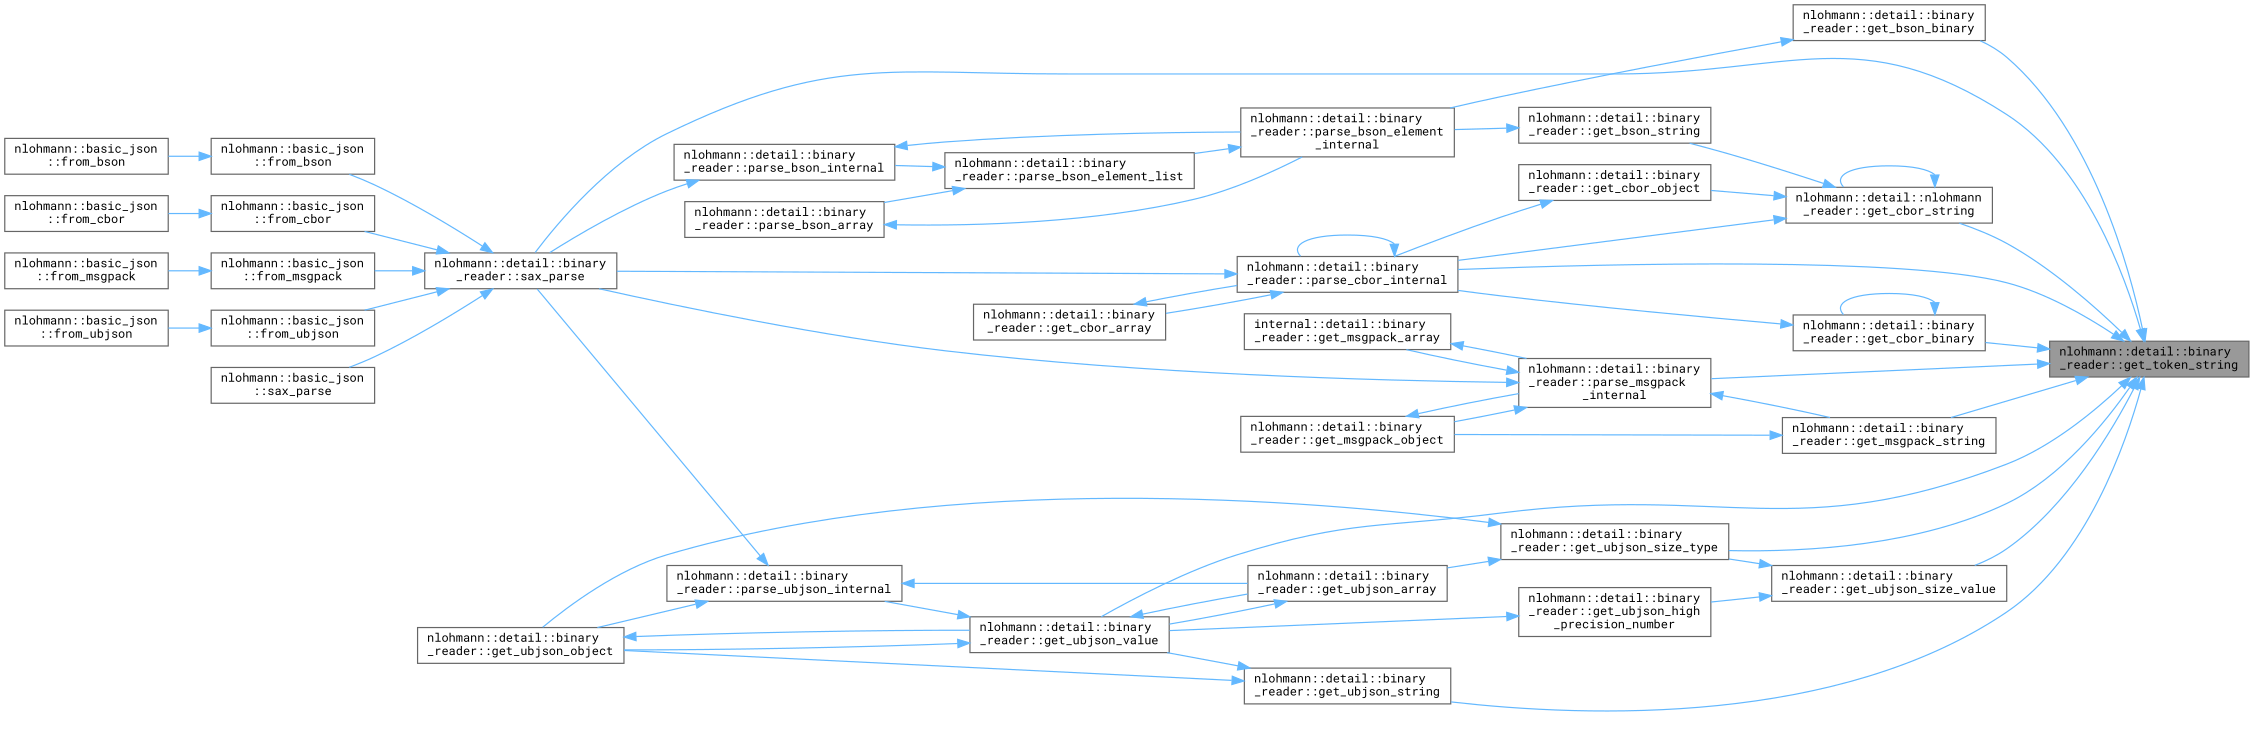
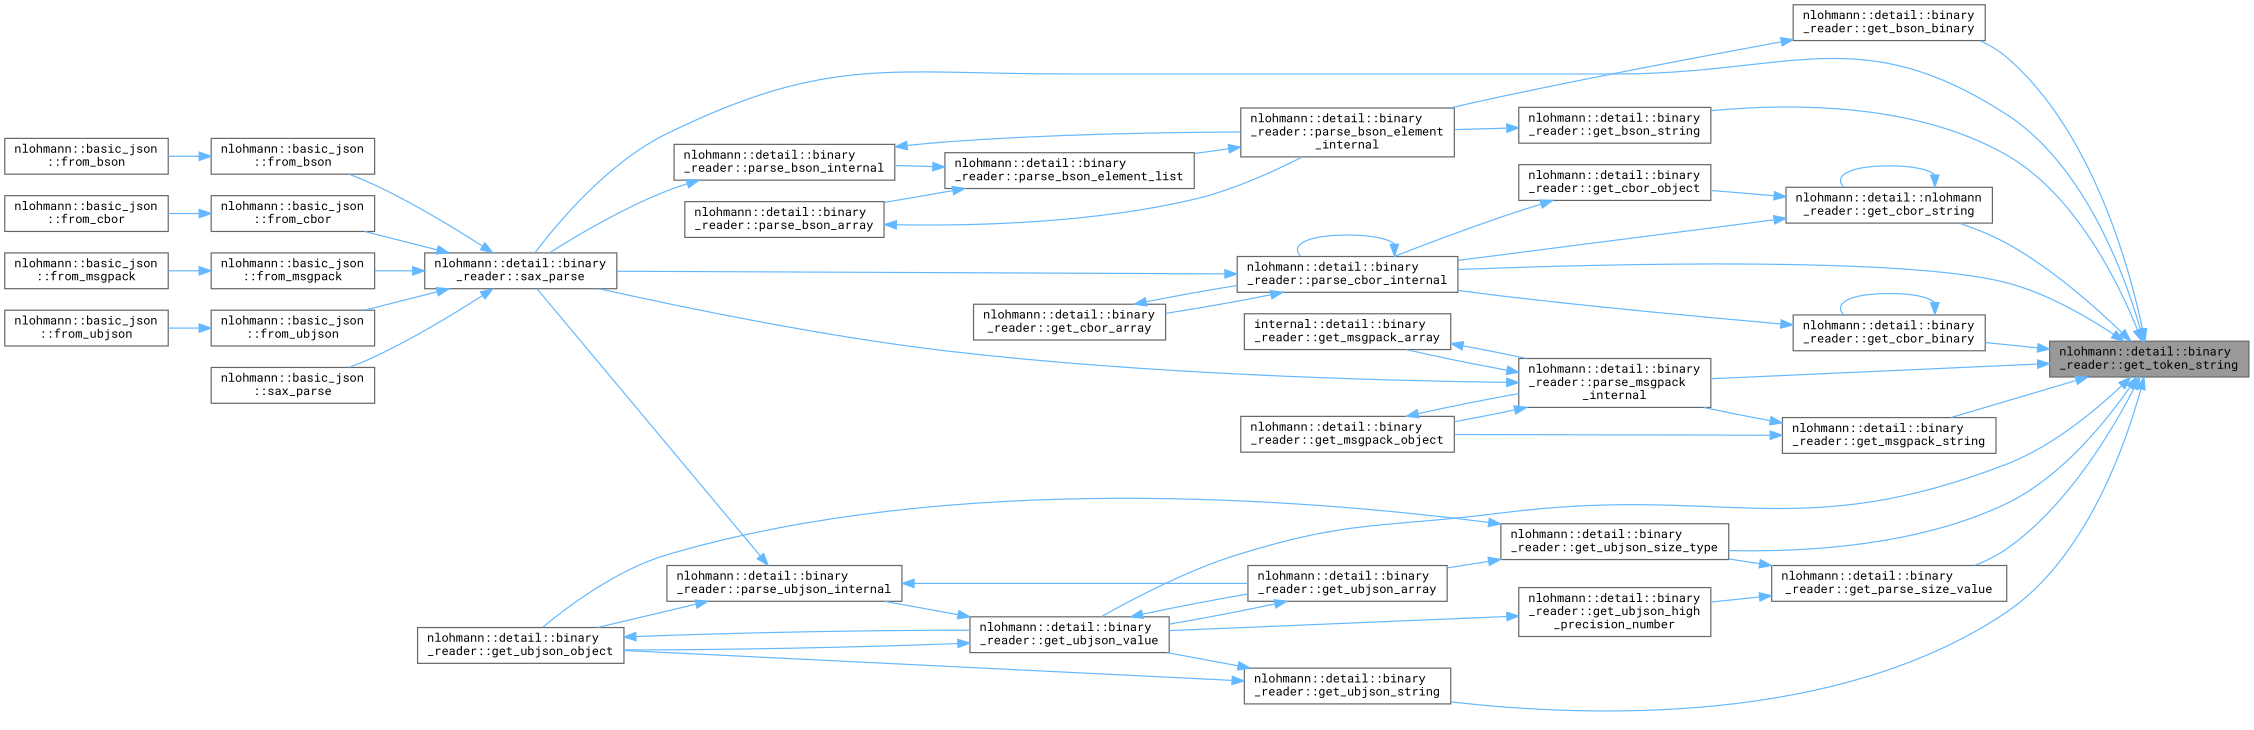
(1757, 162) -> (1970, 137)
(1776, 406) -> (1737, 414)
(1889, 583) -> (1889, 583)
